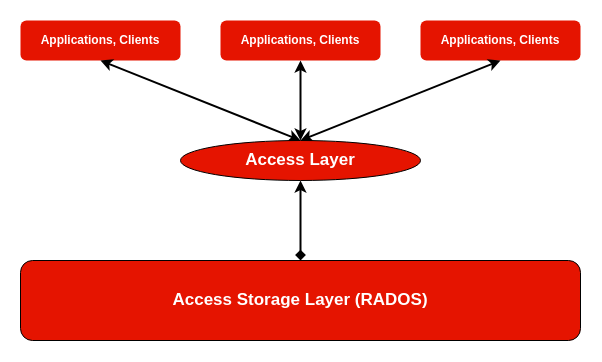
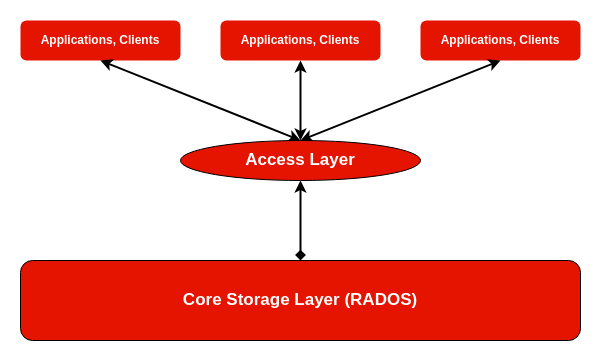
(301, 301) -> (301, 301)
